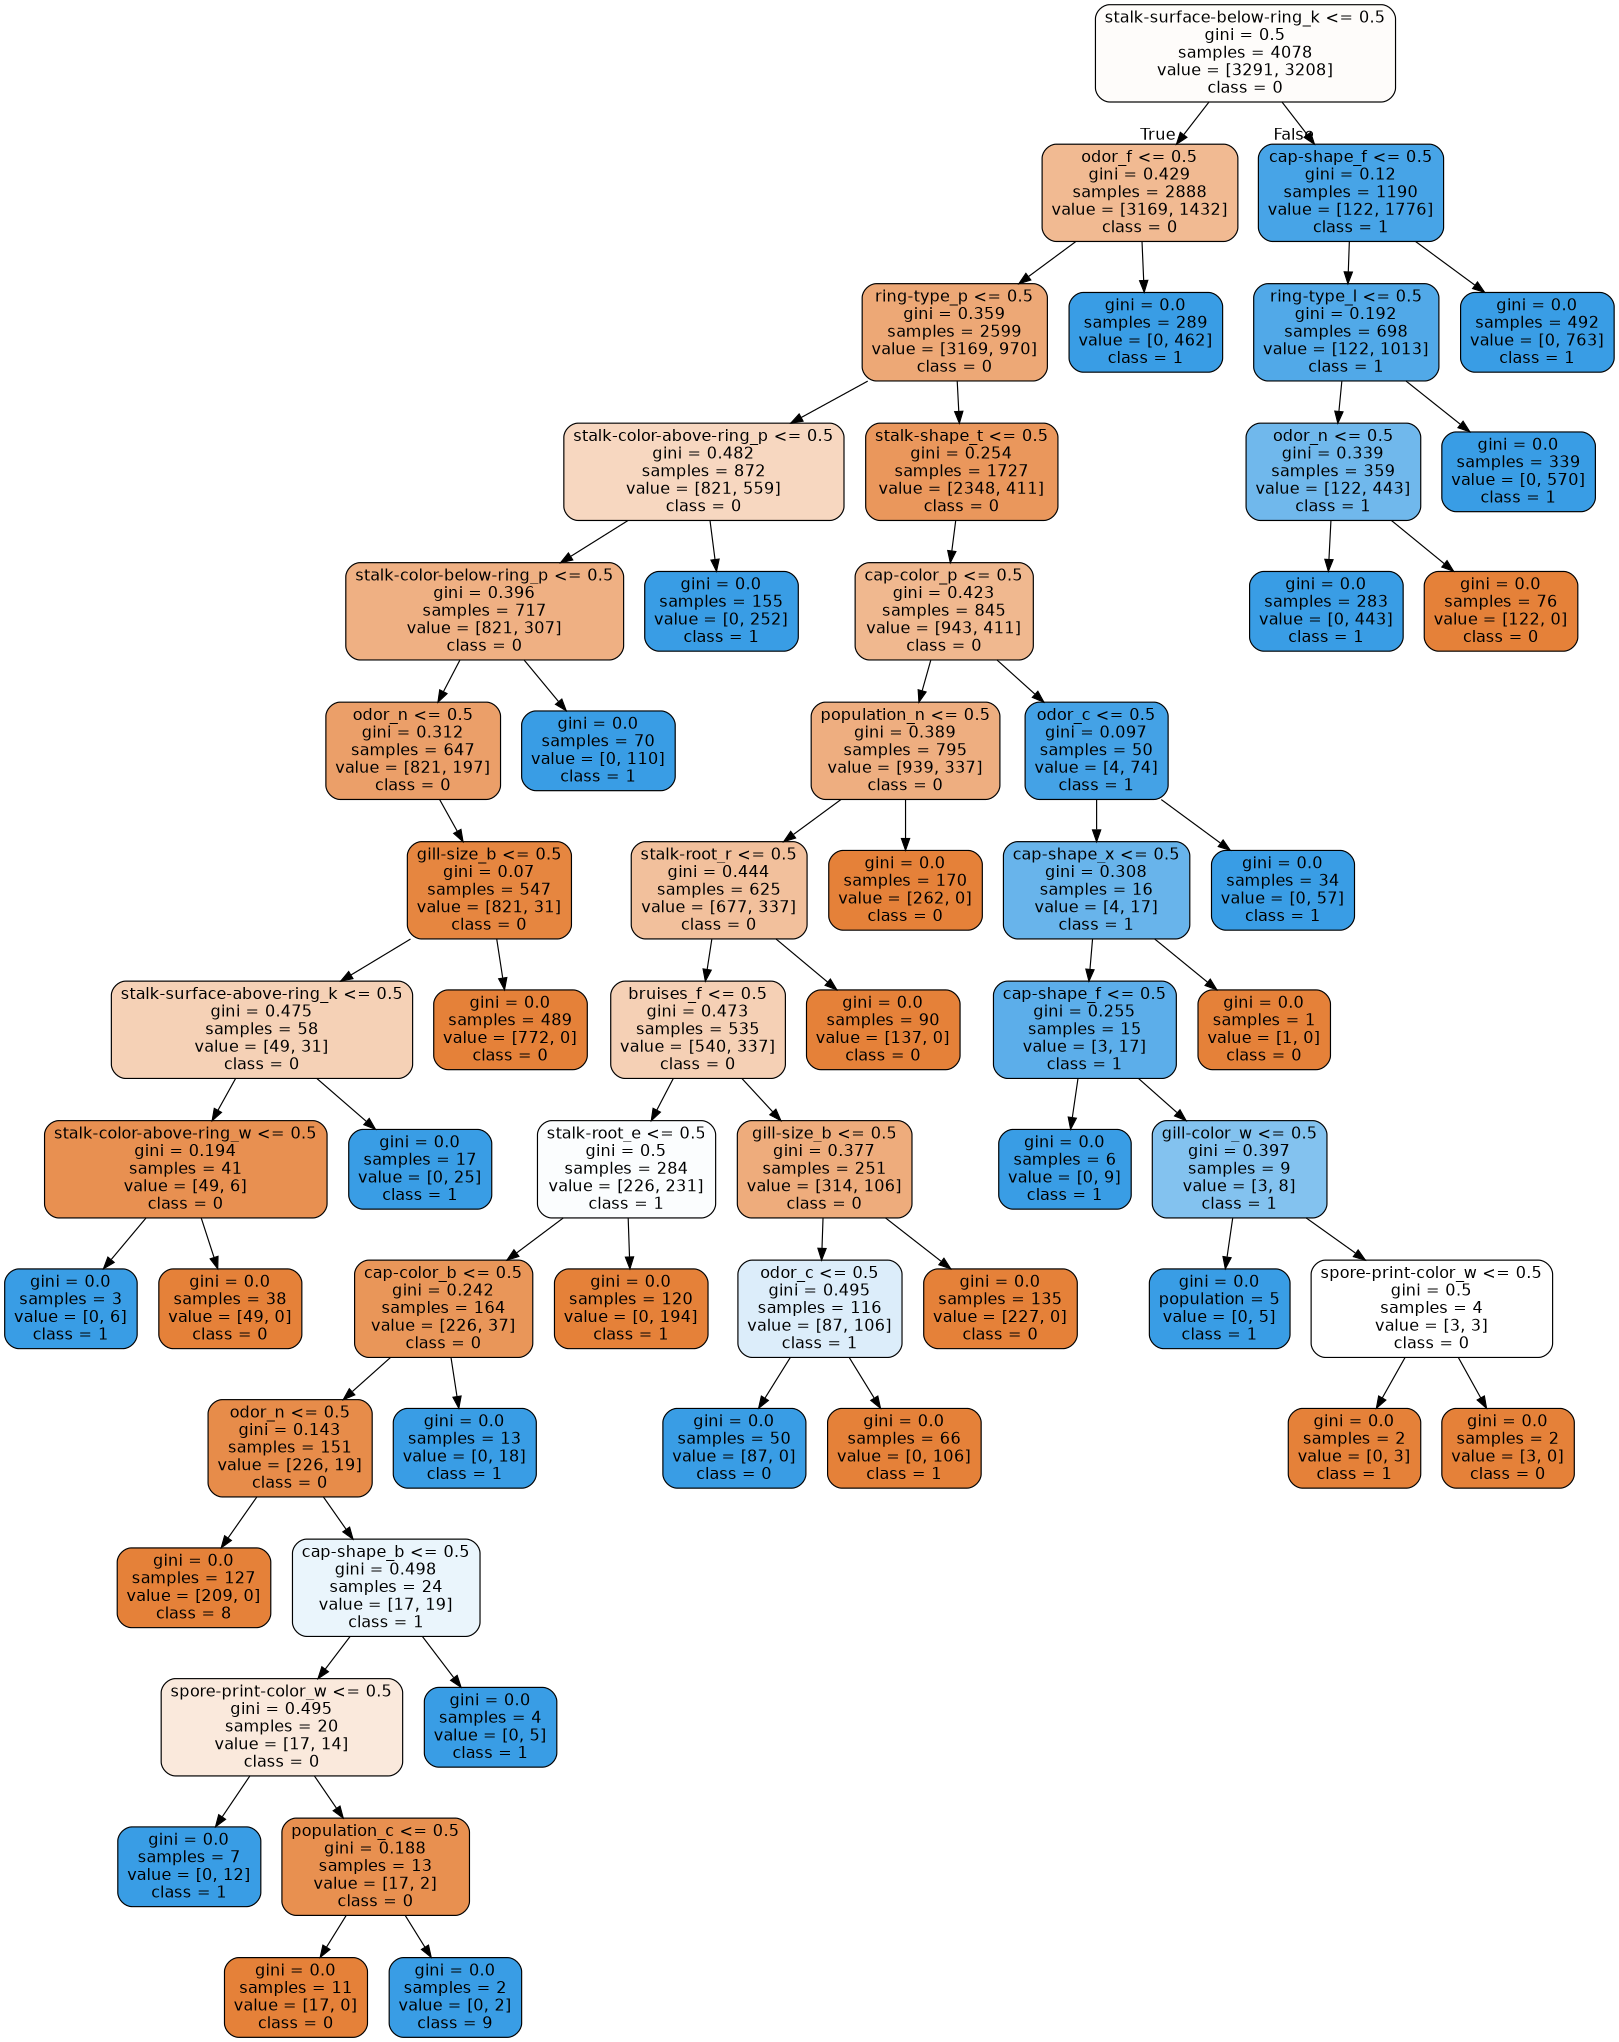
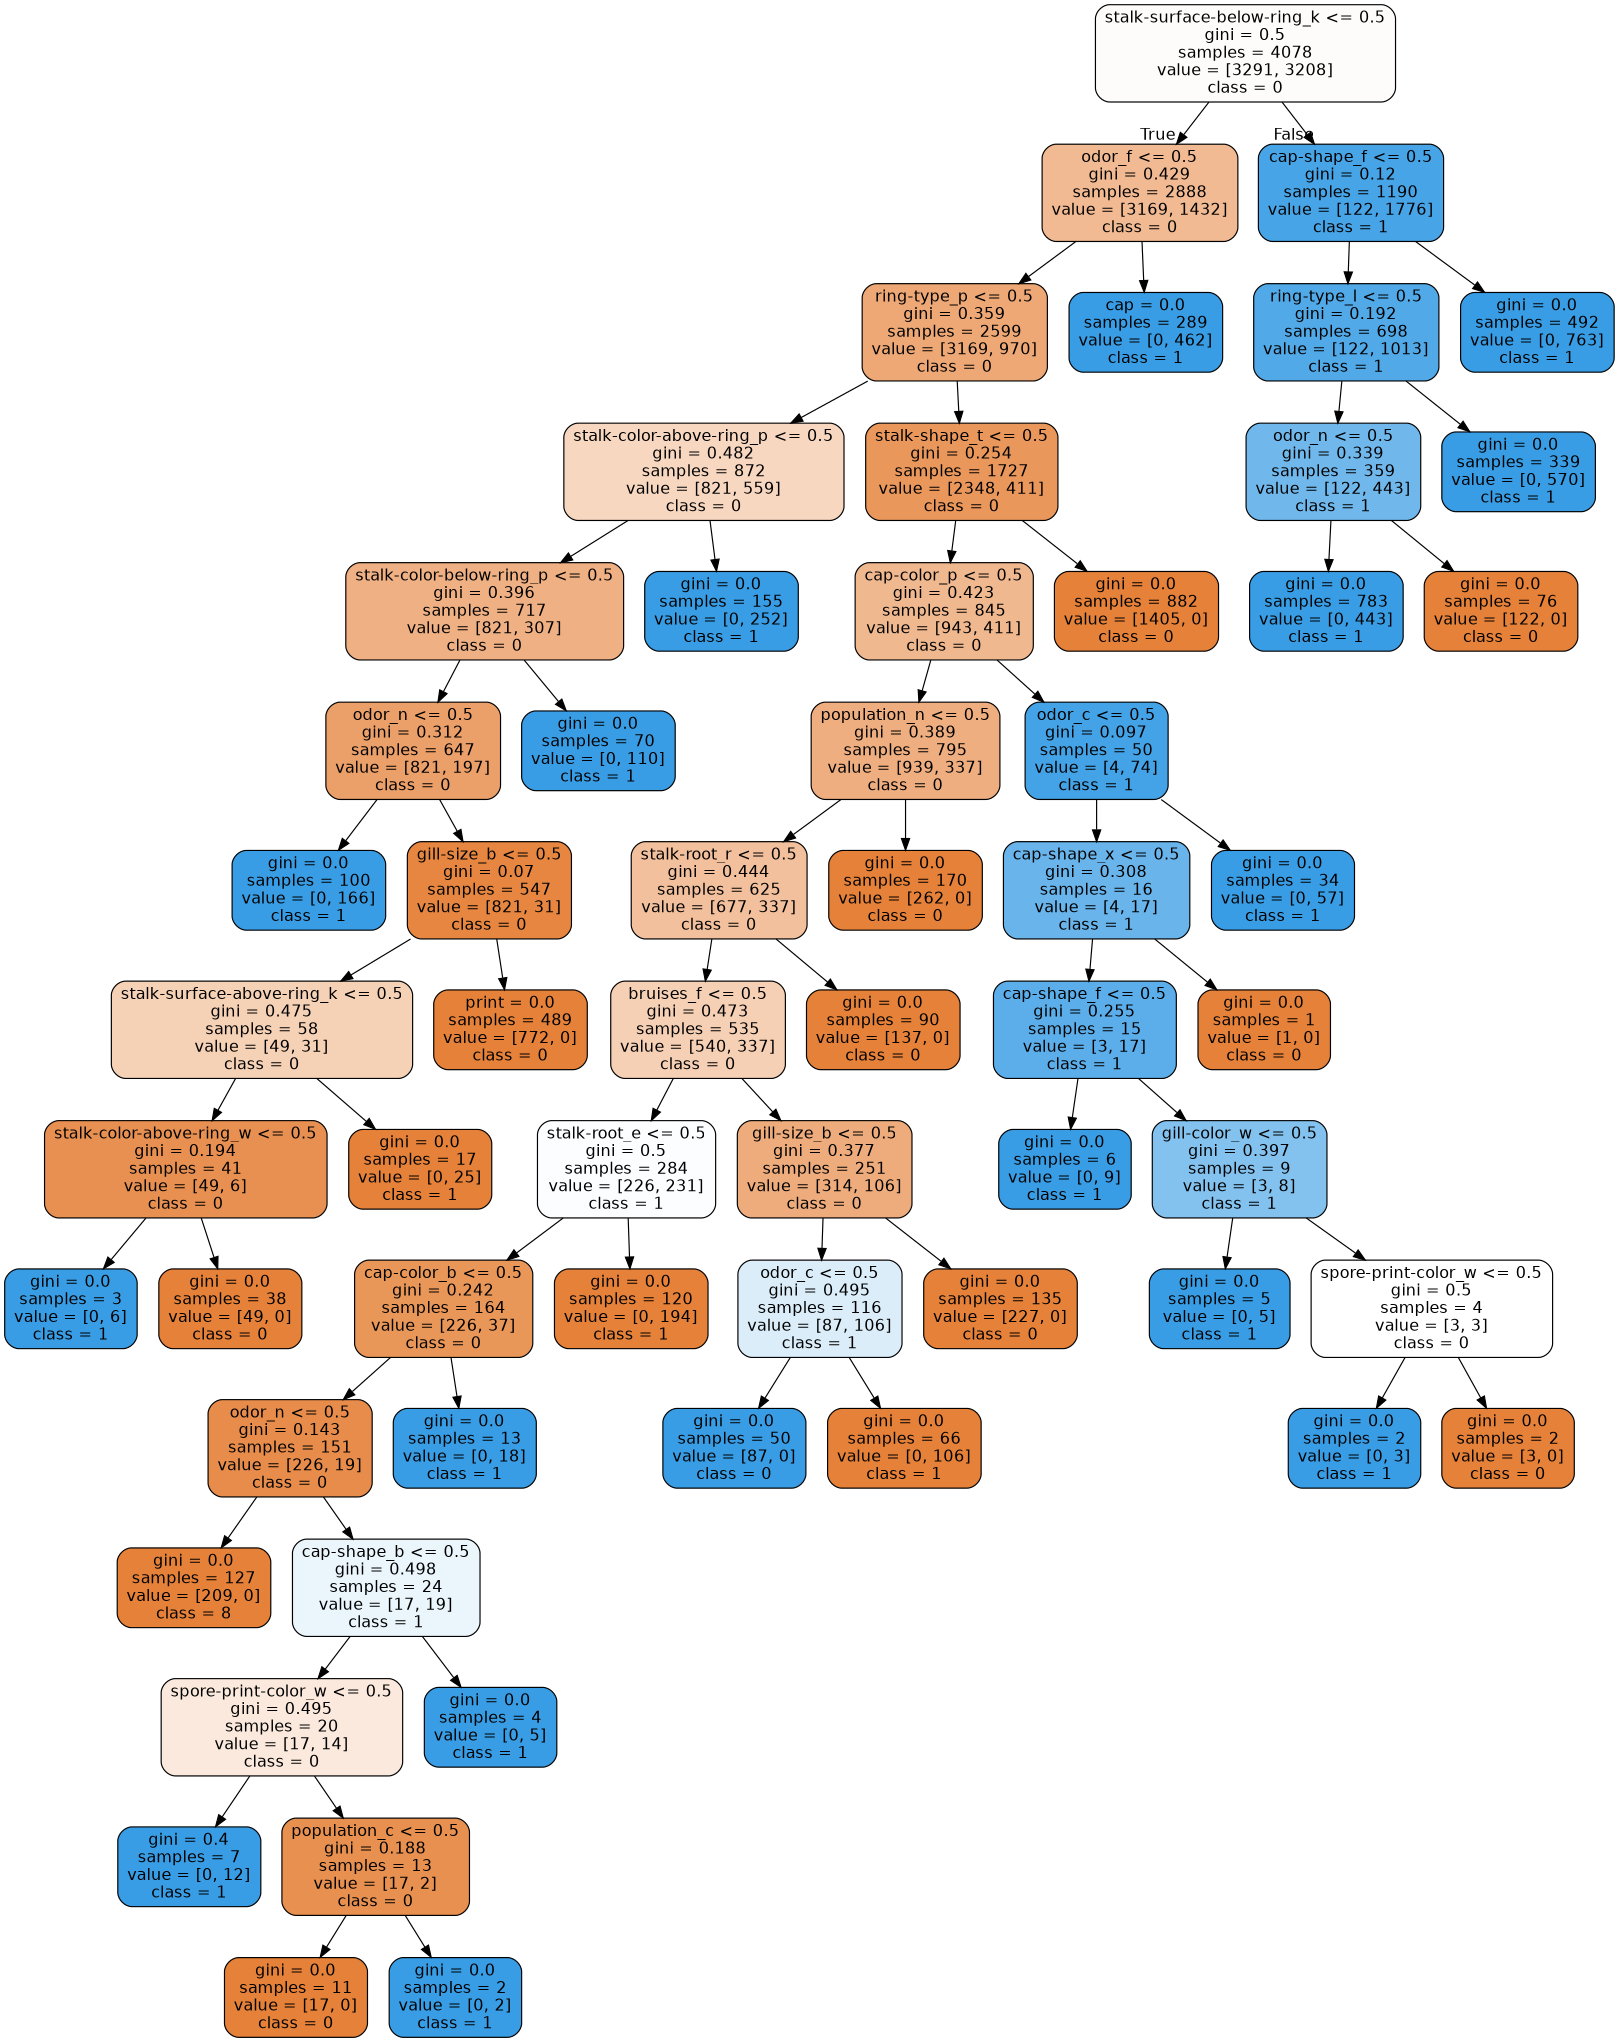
(1146, 332) -> (1146, 332)
none -> (1136, 611)
(1326, 611) -> (1326, 611)
none -> (309, 890)
(511, 1030) -> (511, 1030)
(420, 1169) -> (420, 1169)
(1220, 1309) -> (1220, 1309)
(1355, 1448) -> (1355, 1448)
(189, 1867) -> (189, 1867)
(455, 1997) -> (455, 1997)
